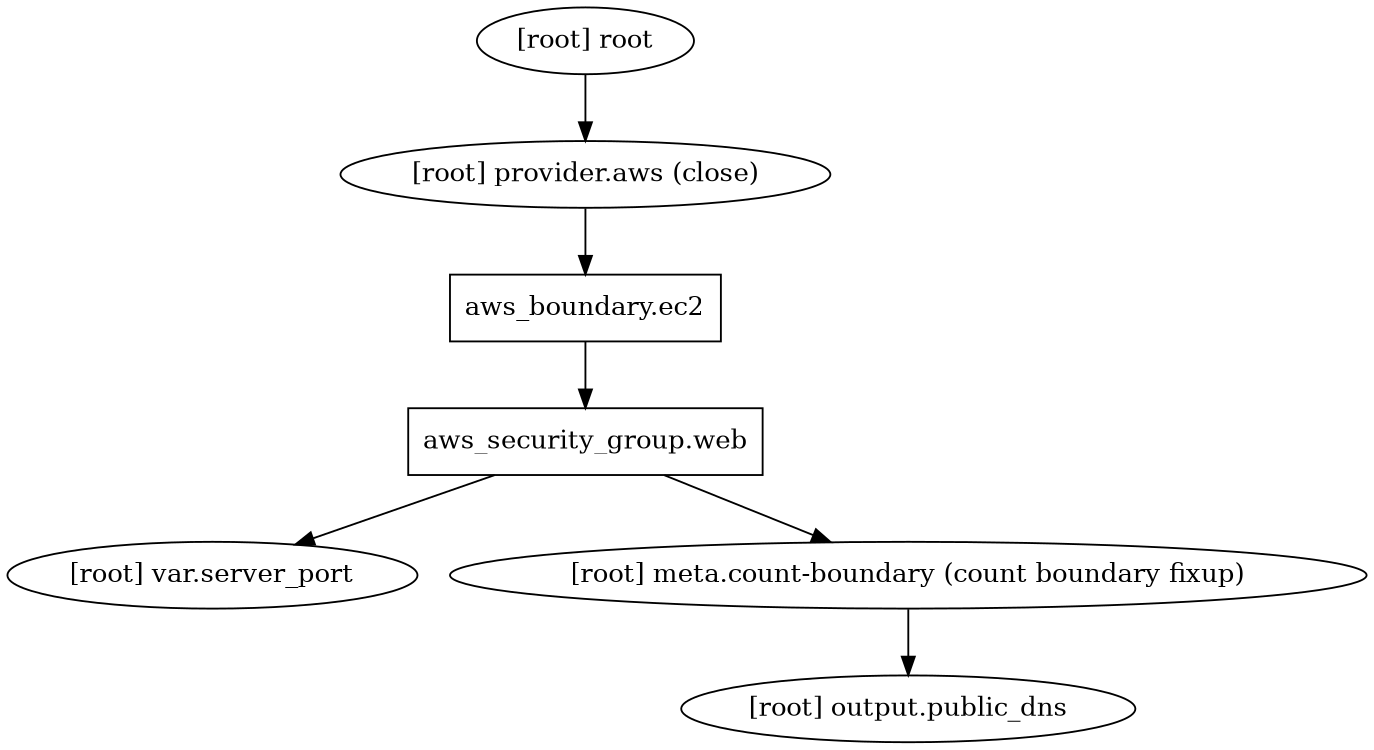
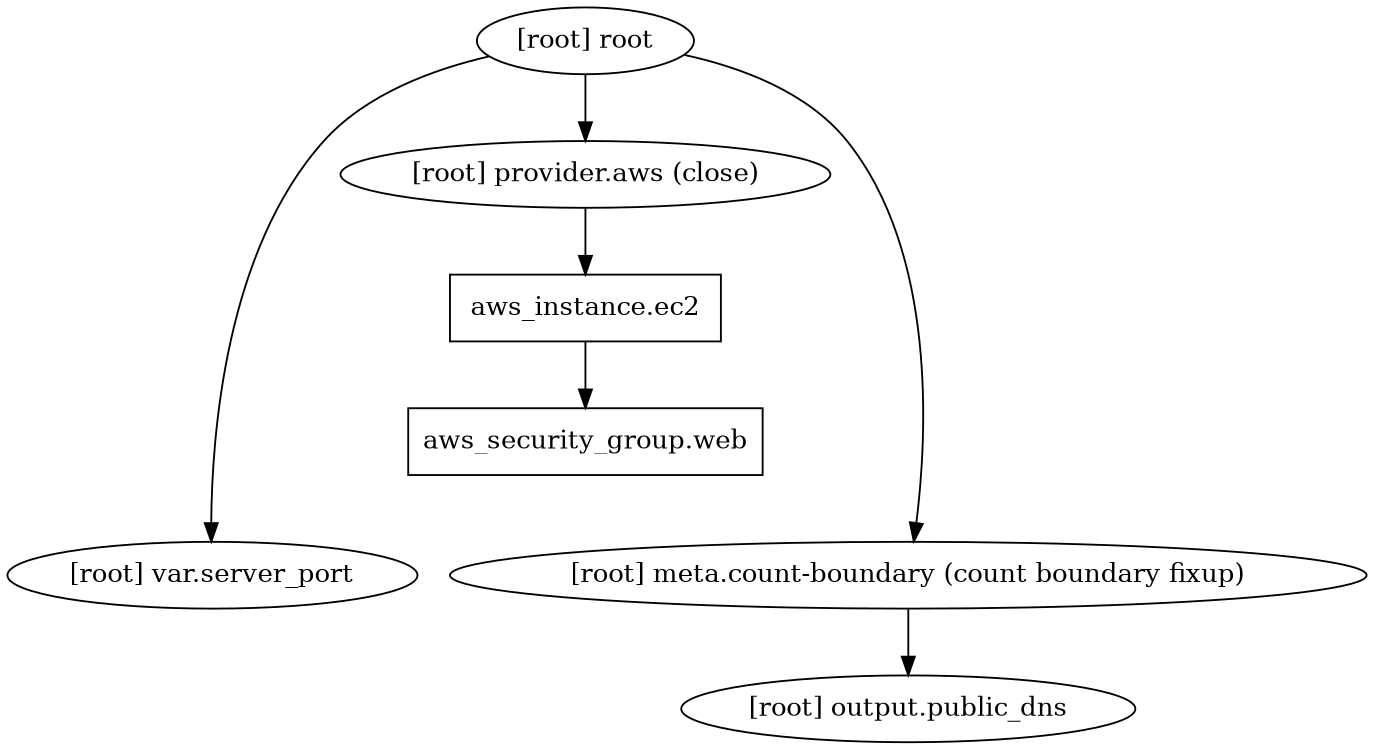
(585, 308) -> (585, 308)
(739, 505) -> (896, 233)
(404, 507) -> (266, 233)
